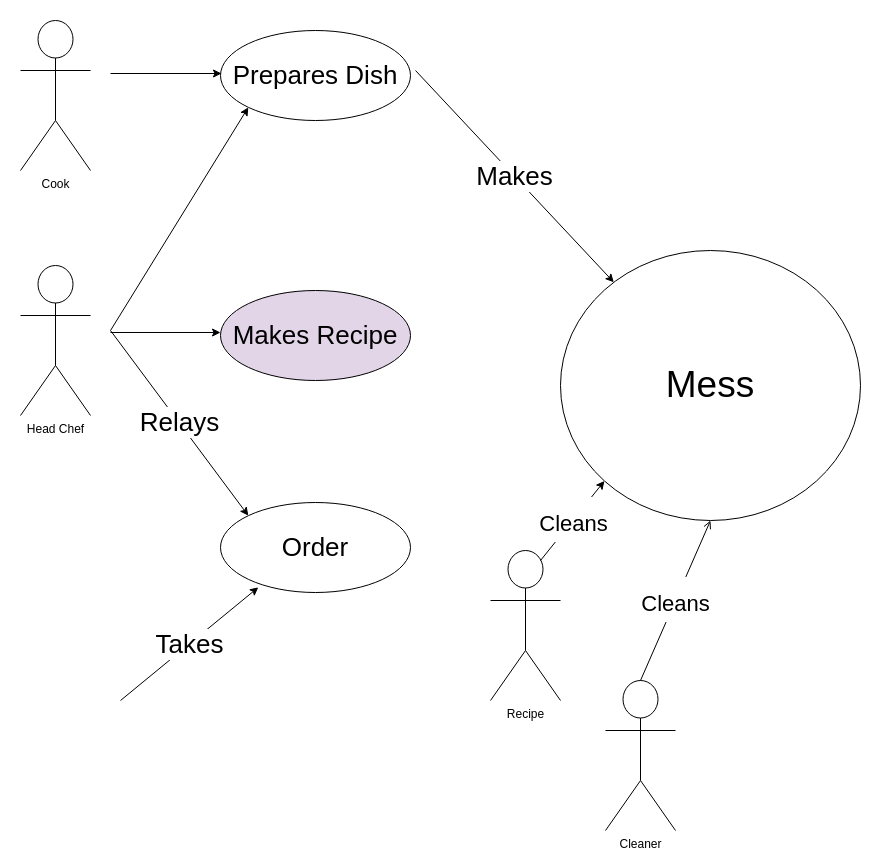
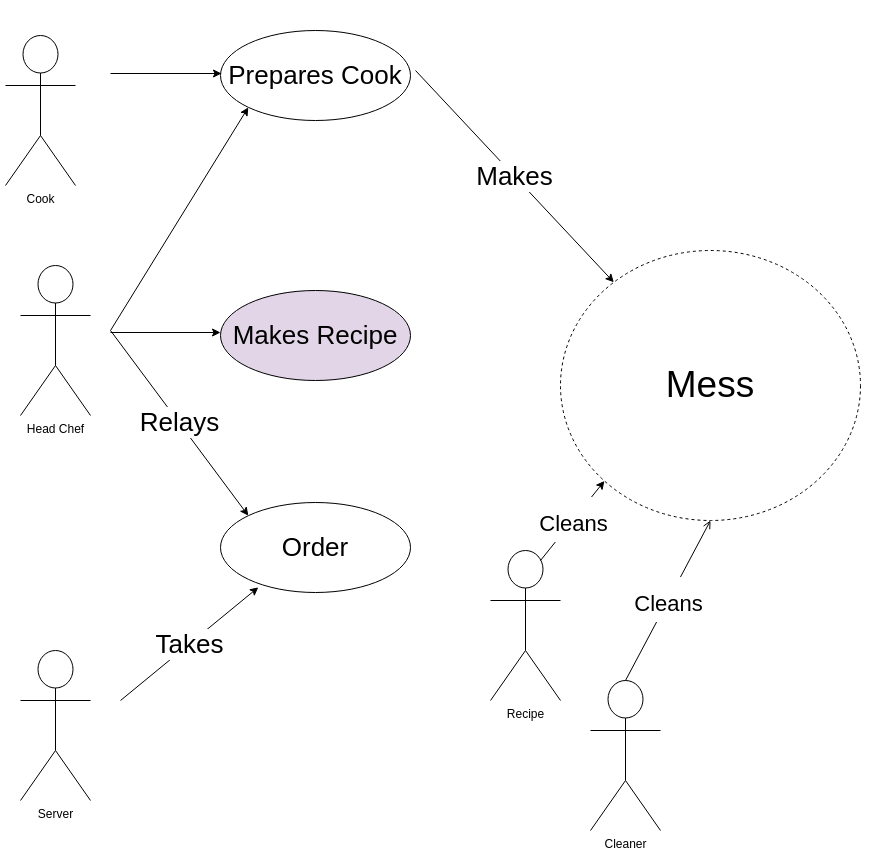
(316, 76) -> (316, 76)
(56, 96) -> (41, 111)
(711, 386) -> (711, 386)
none -> (56, 726)
(641, 756) -> (626, 756)
